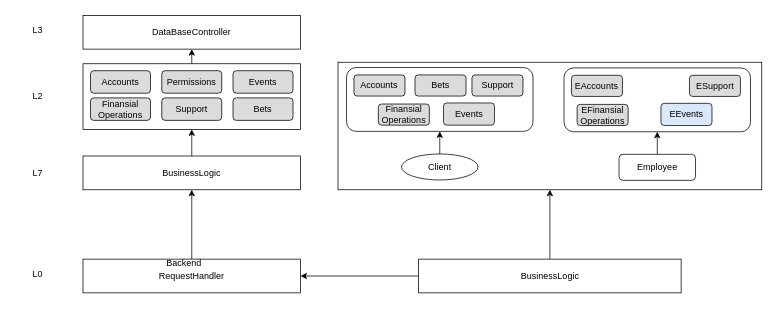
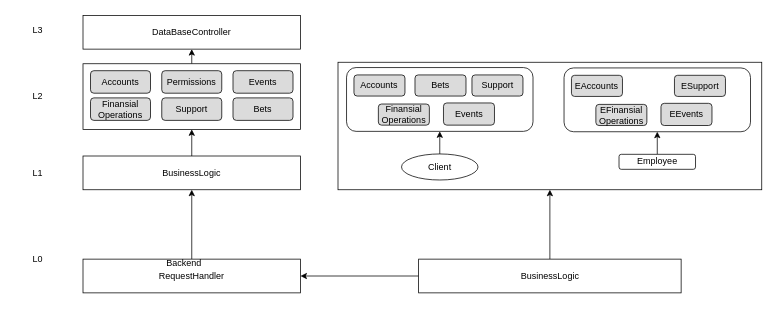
(715, 86) -> (700, 86)
(686, 114) -> (686, 114)
(602, 115) -> (621, 115)
(657, 167) -> (657, 162)
(38, 173) -> (38, 173)
(38, 274) -> (38, 259)
